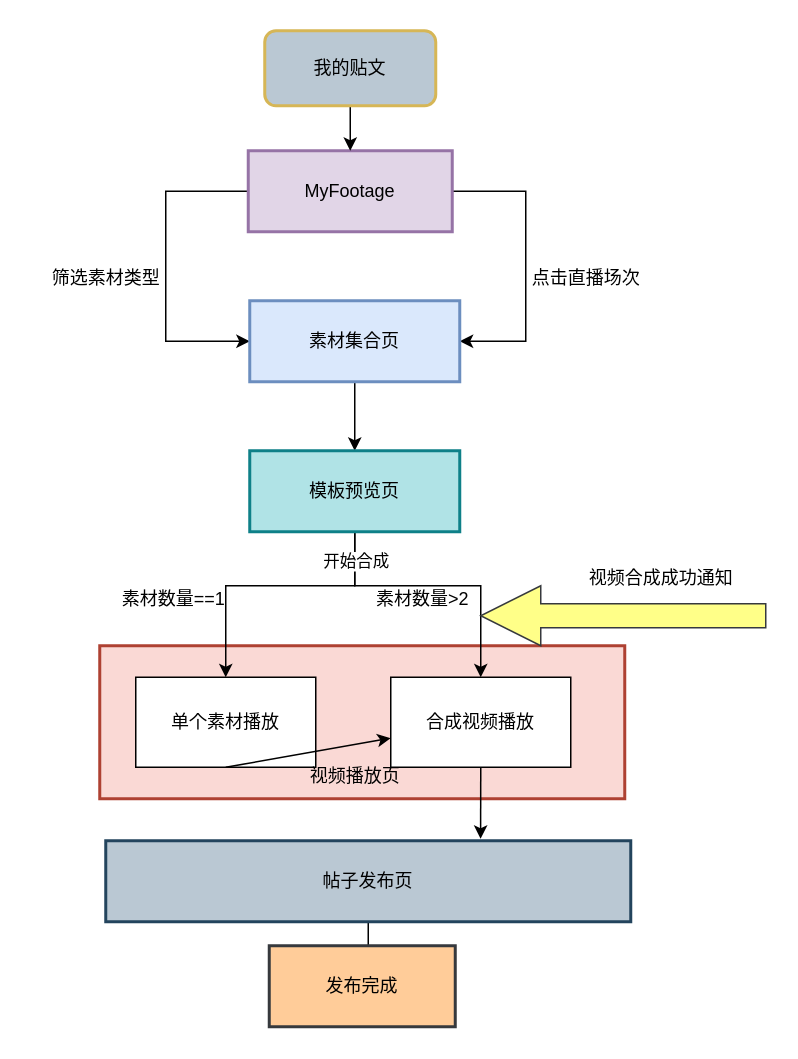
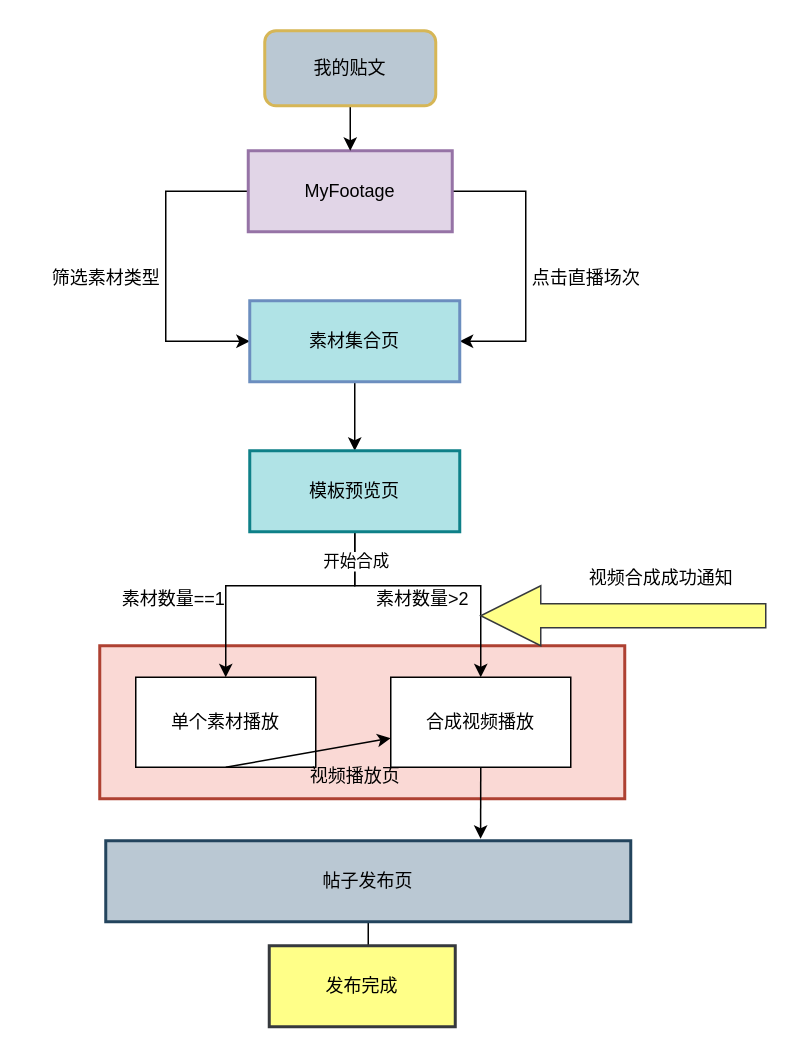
(355, 341) -> (355, 341)
(362, 986) -> (362, 986)
